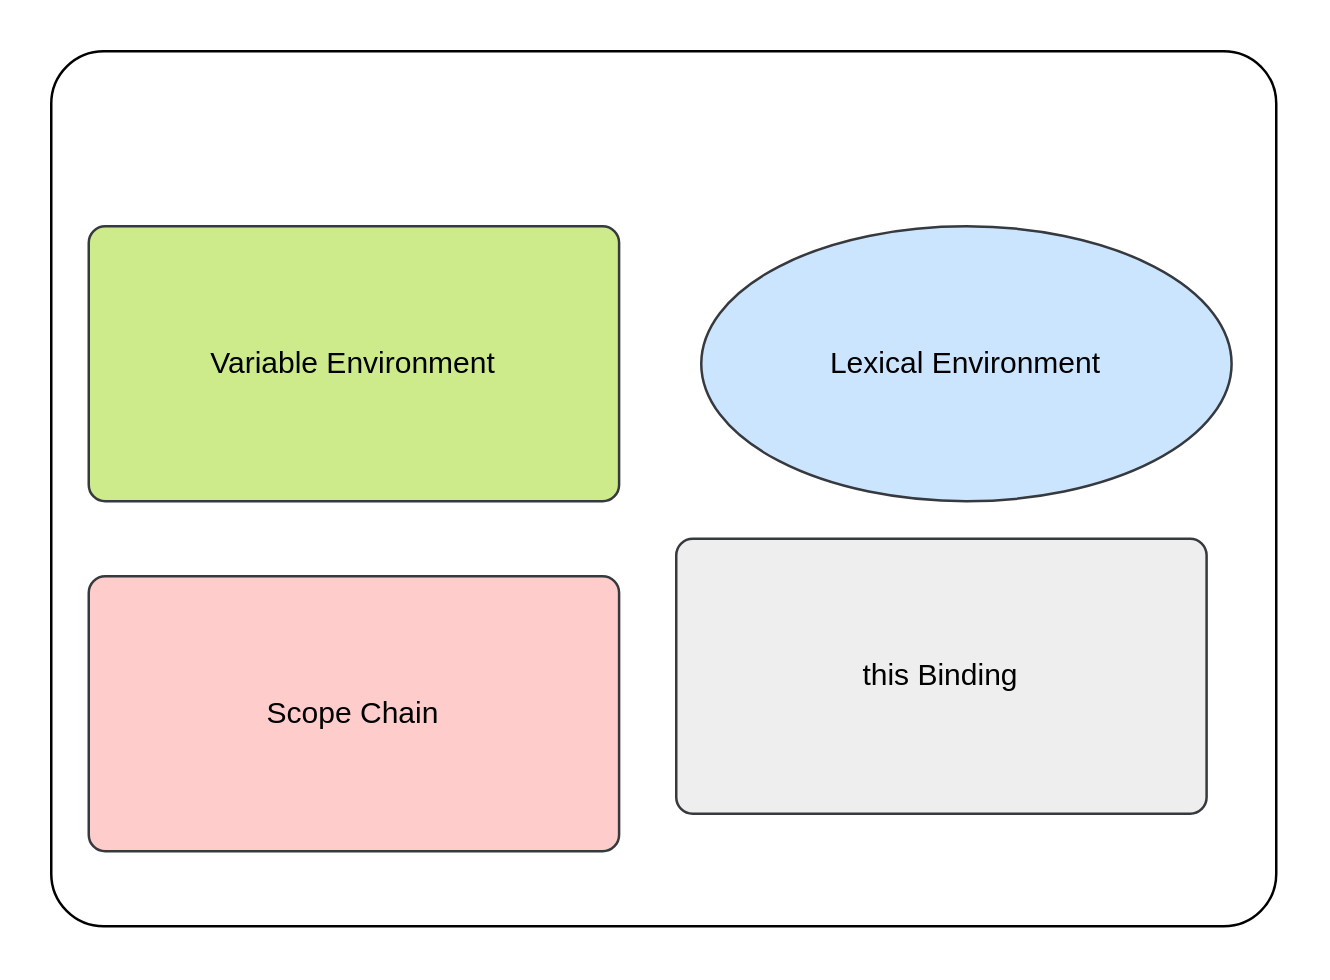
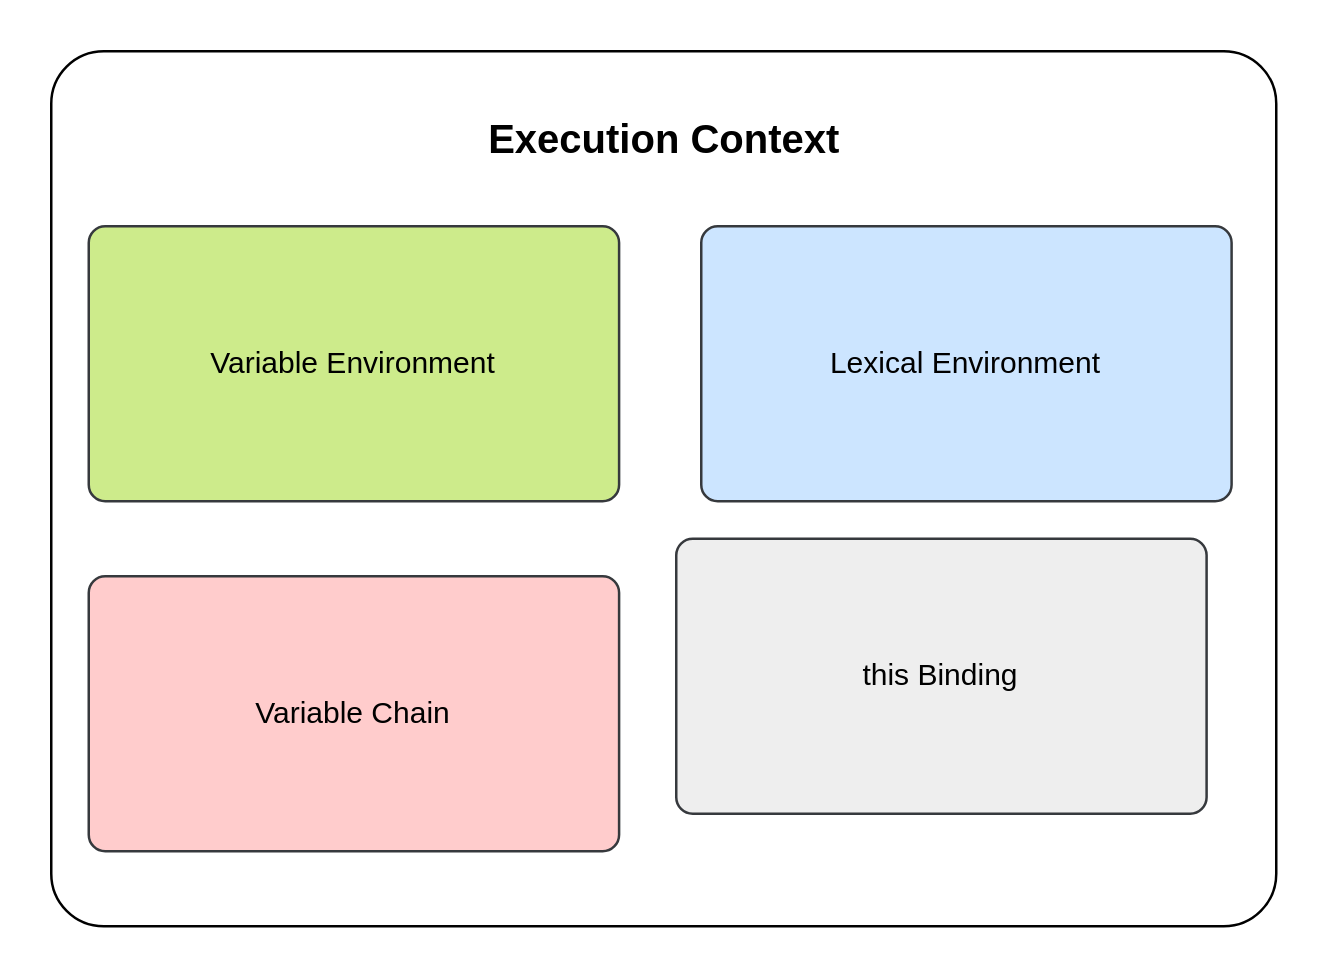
none -> (664, 139)
(966, 364) -> (966, 364)
(354, 714) -> (354, 714)
